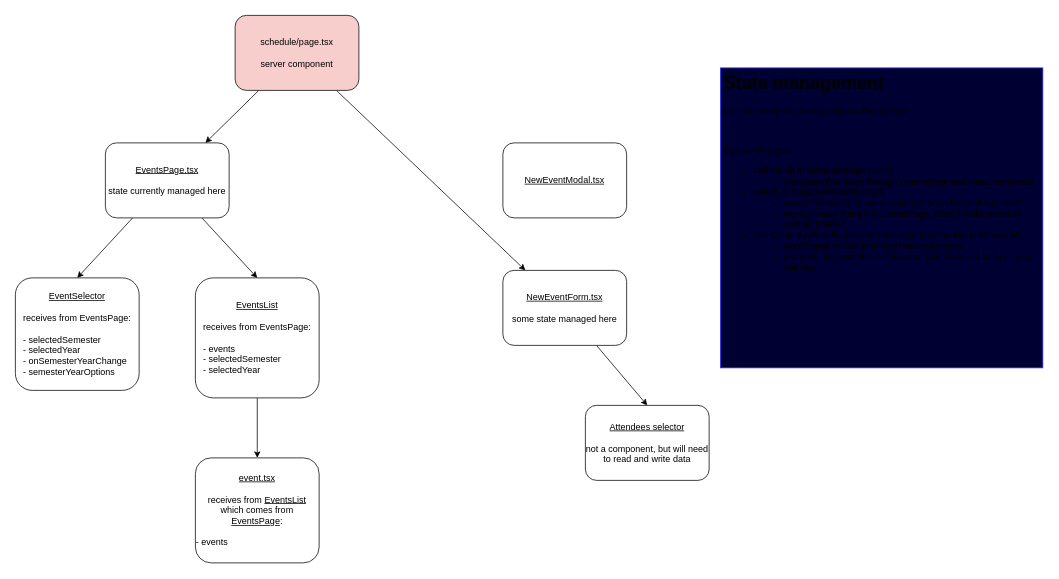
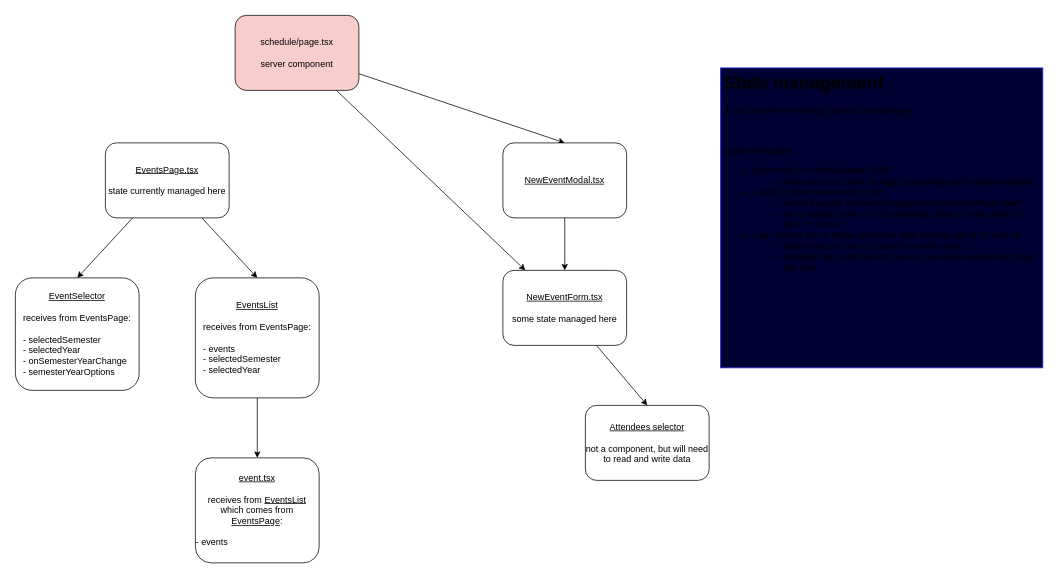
(243, 106) -> (460, 108)
none -> (565, 241)
